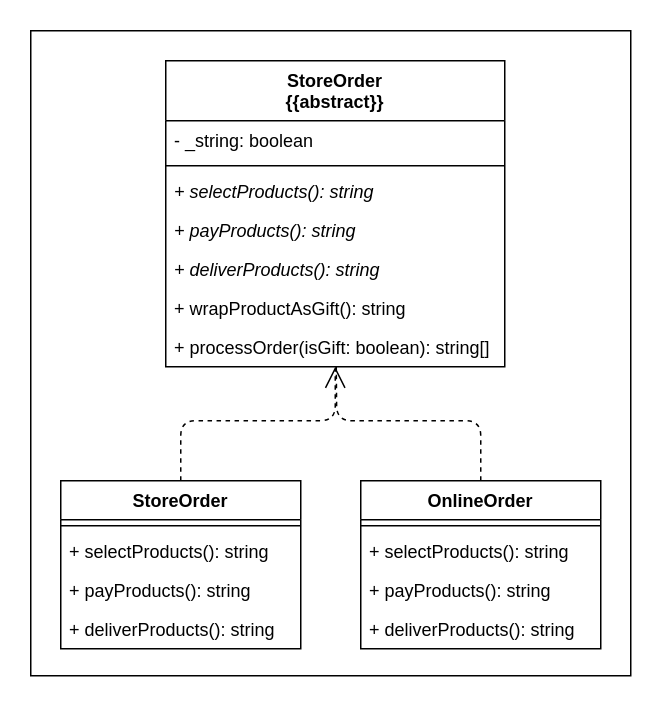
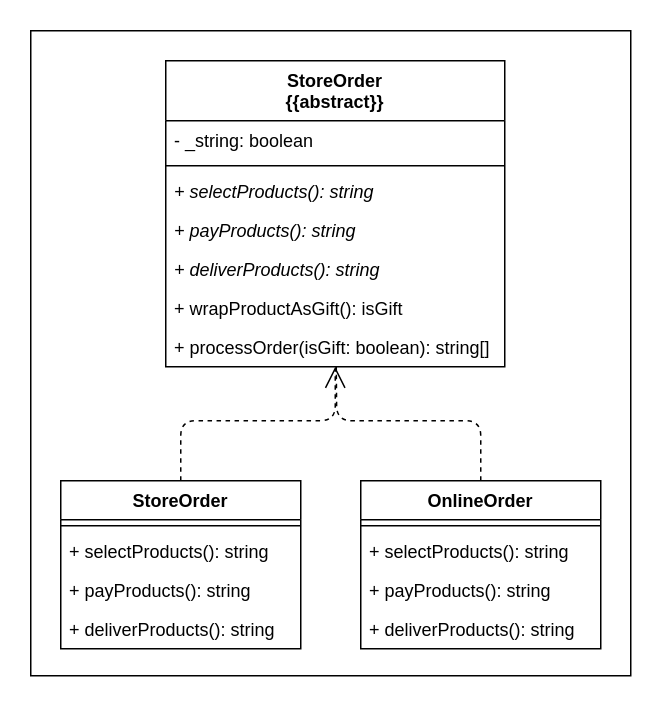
(308, 309) -> (306, 309)
